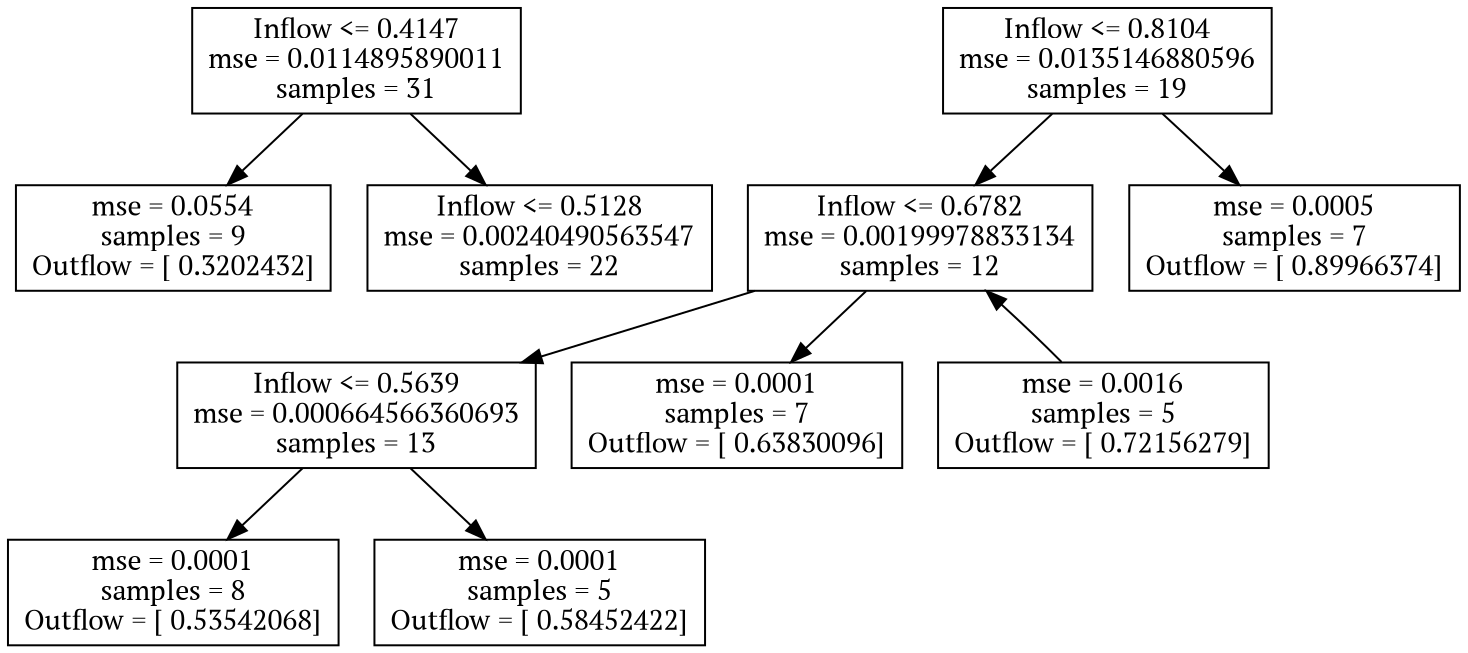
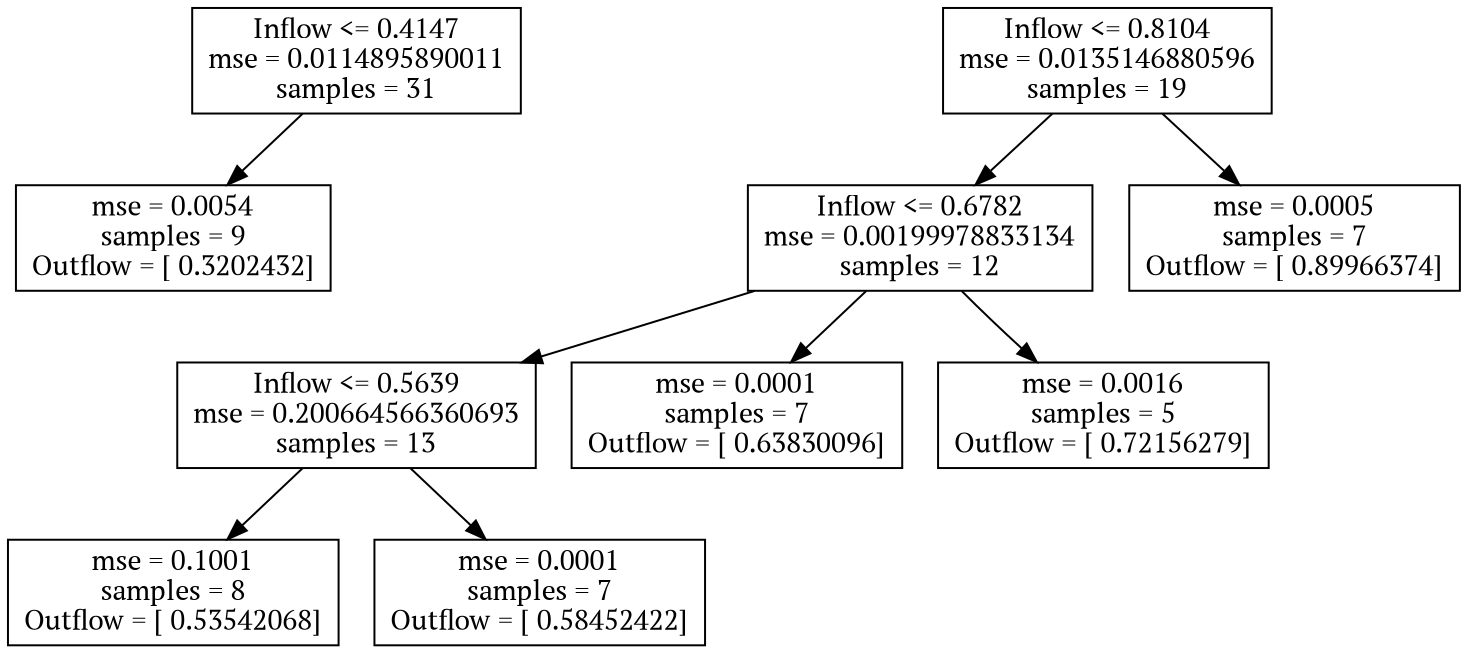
(173, 238) -> (173, 238)
(540, 238) -> none
(1032, 333) -> (991, 320)
(357, 415) -> (357, 415)
(173, 593) -> (173, 593)
(540, 593) -> (540, 593)
